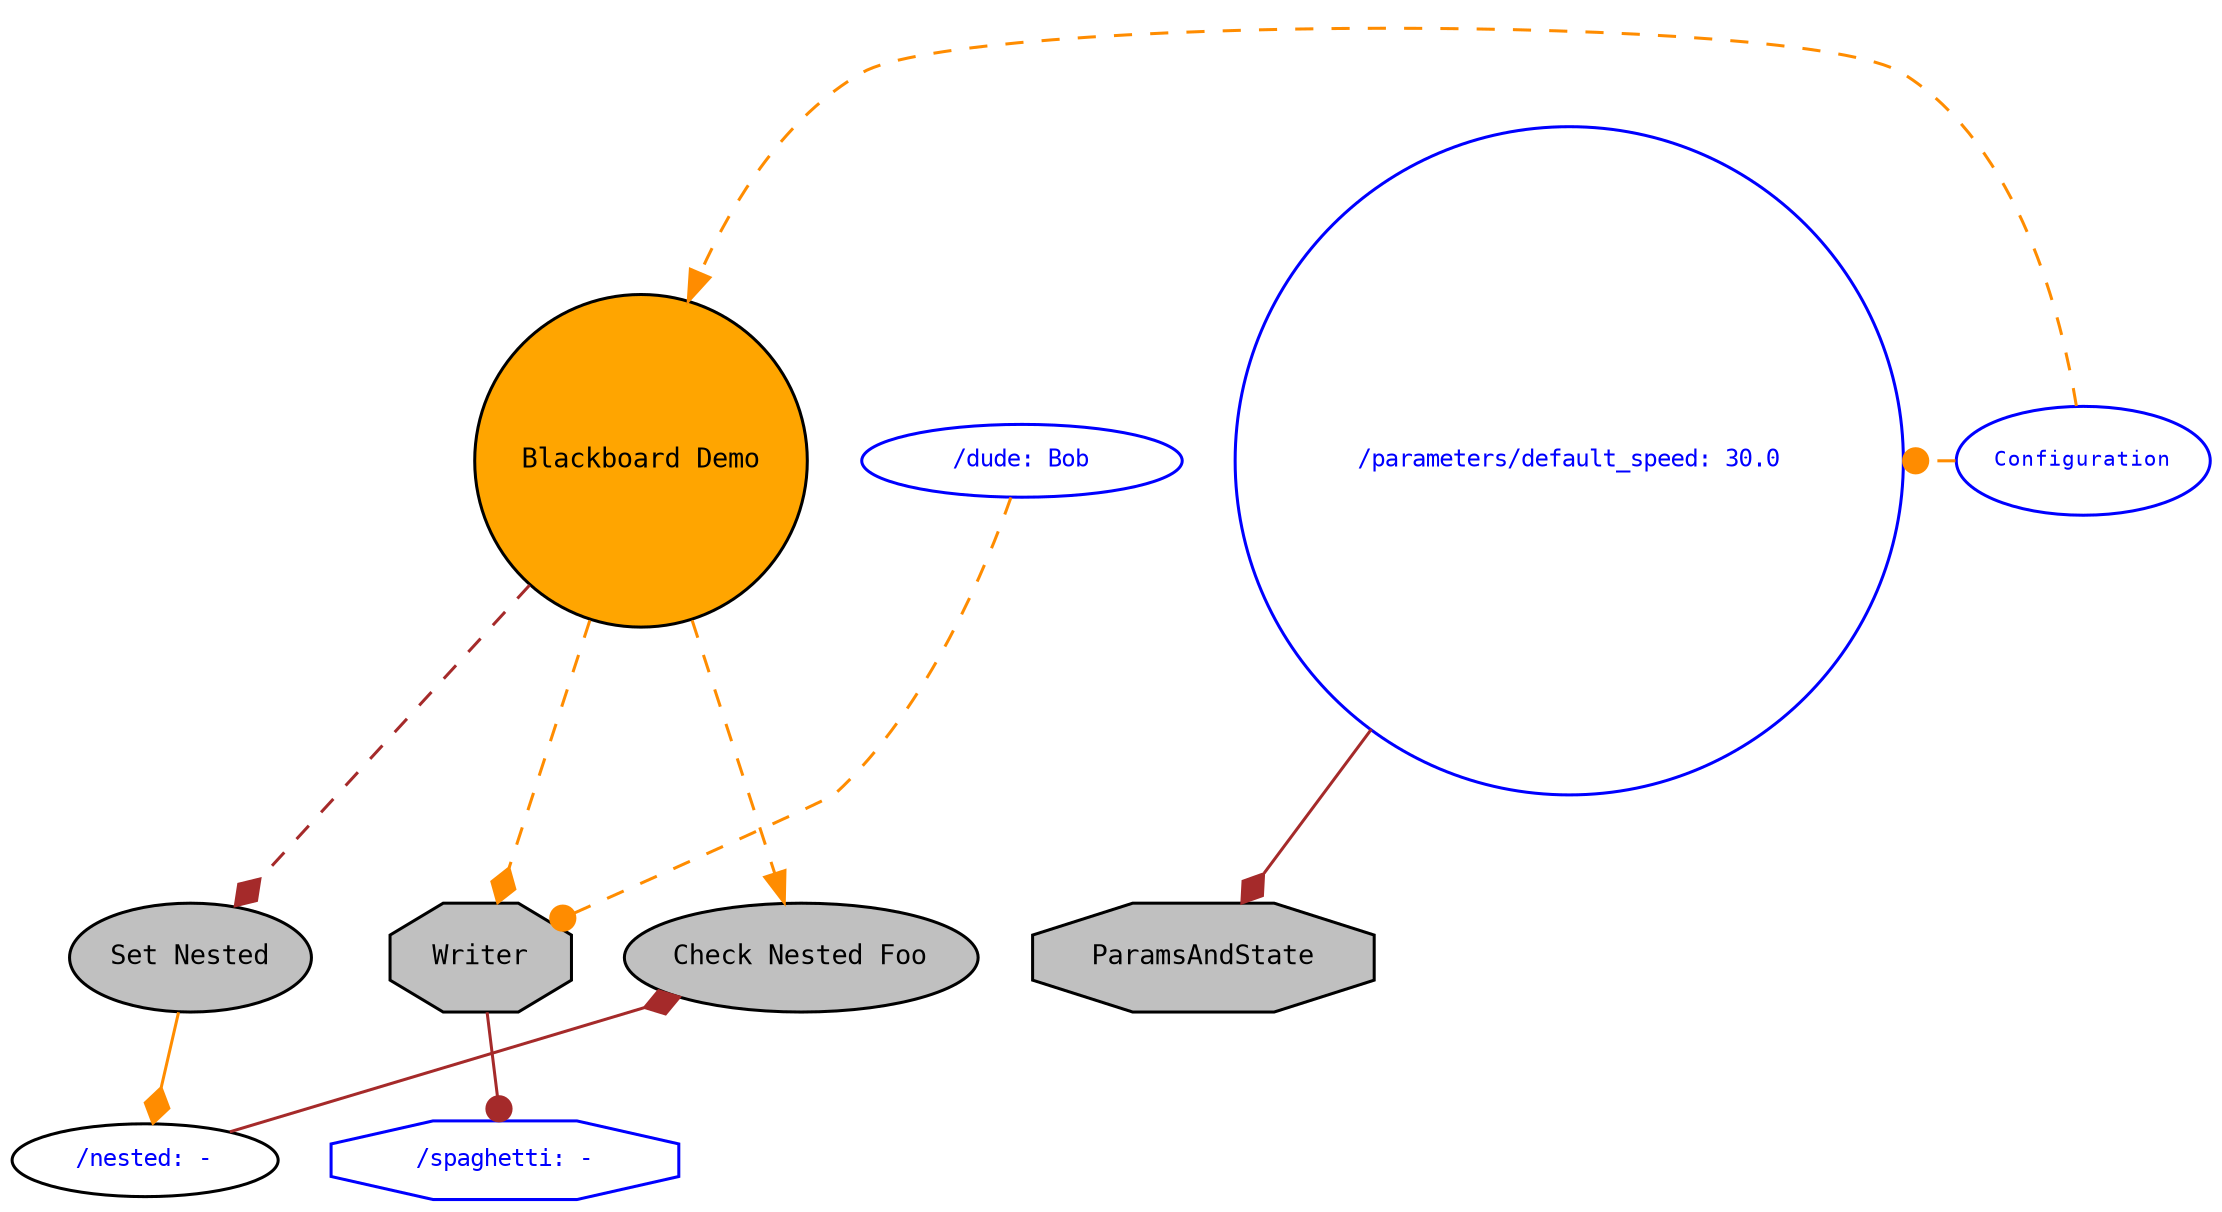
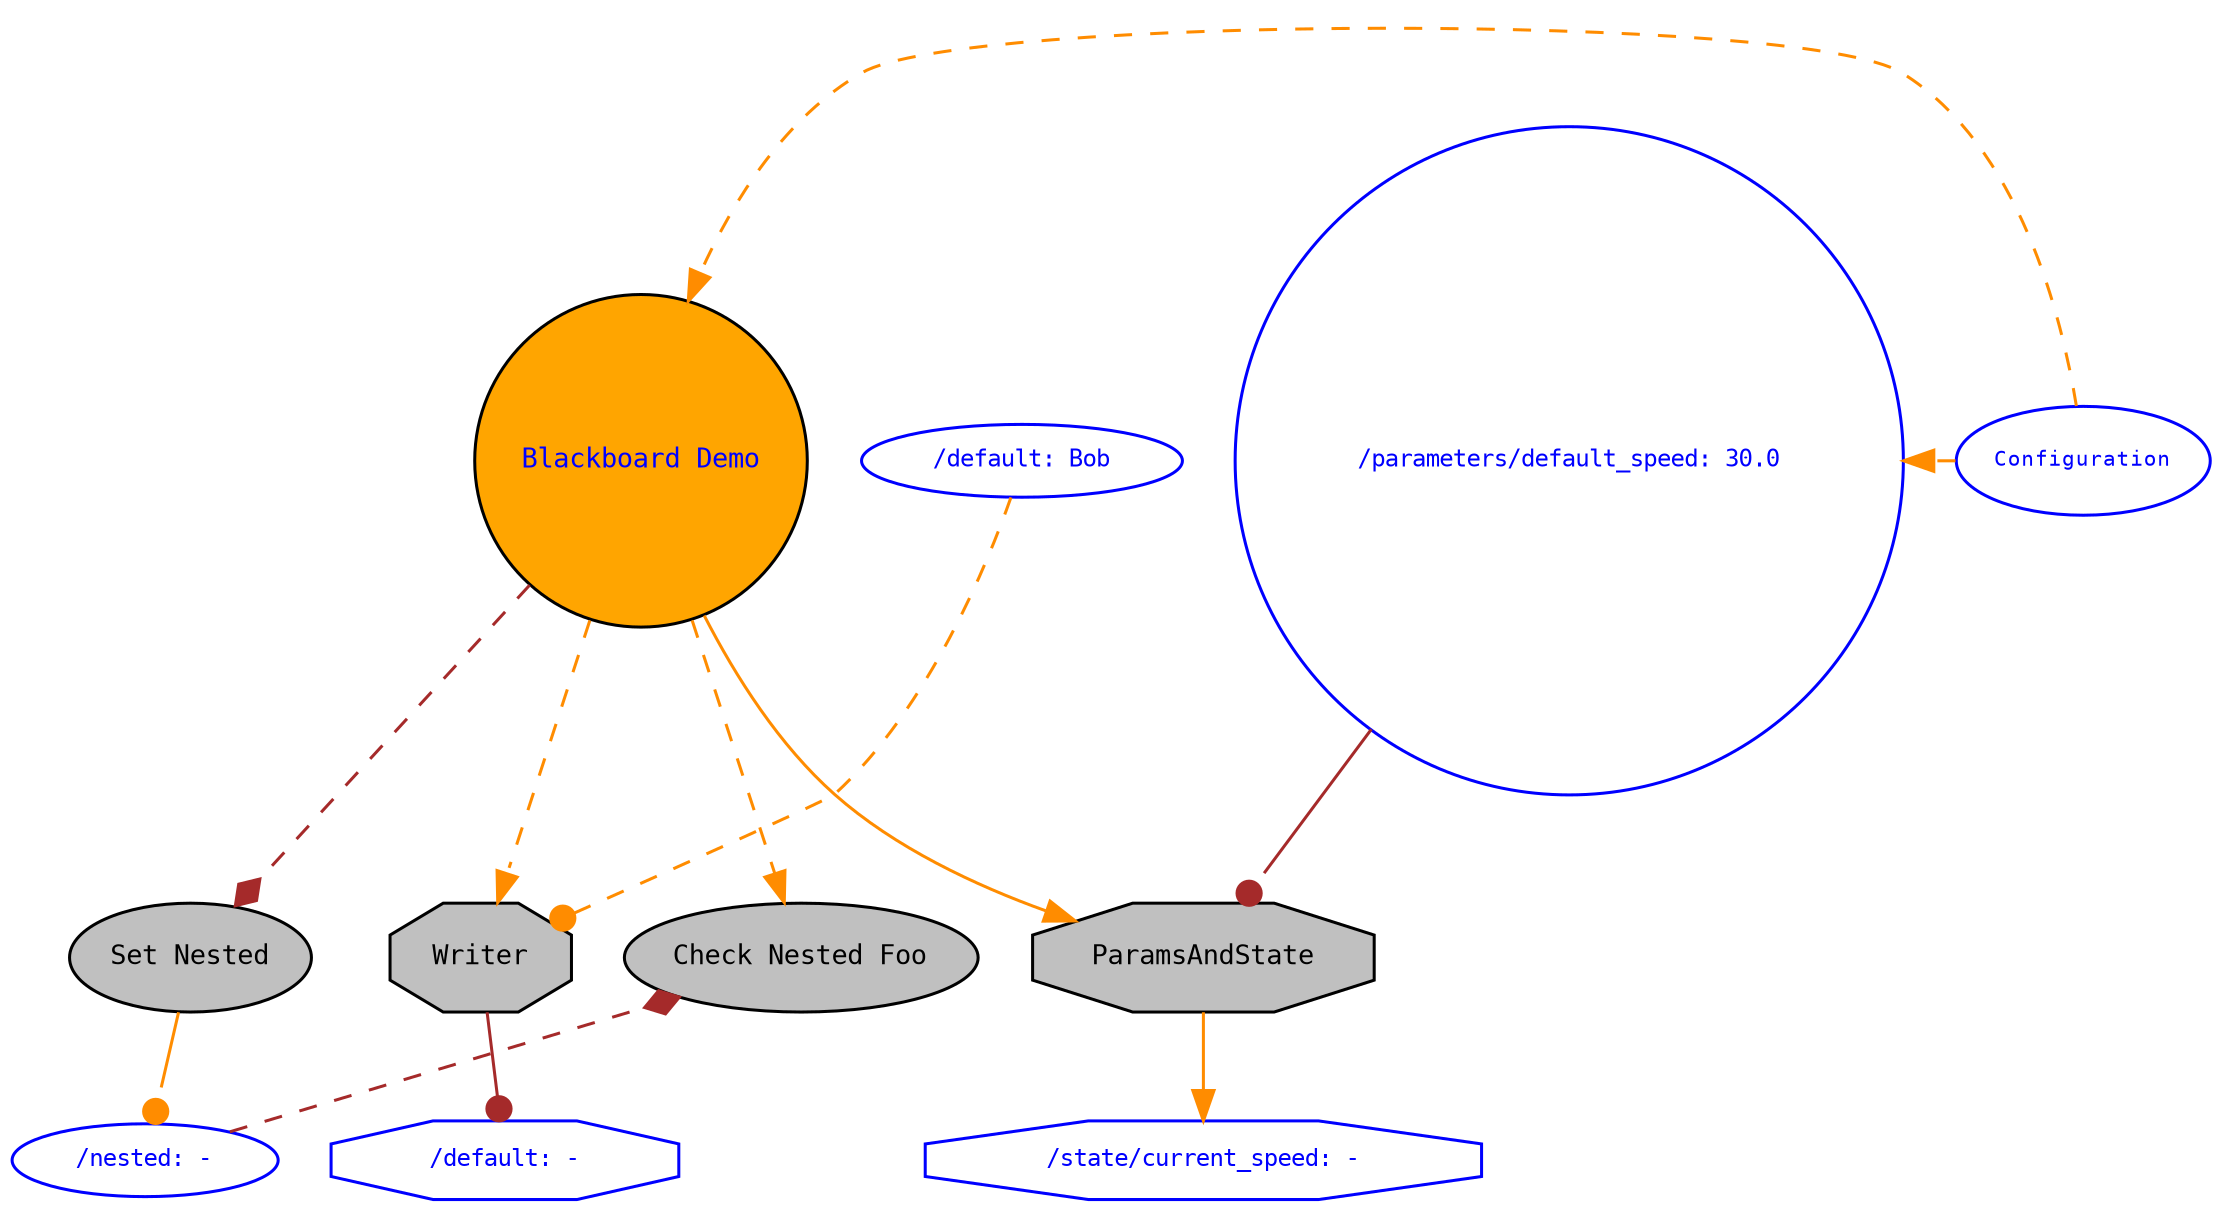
(641, 461) -> (641, 461)
(1022, 461) -> (1022, 461)
(1945, 461) -> (1945, 461)
(549, 744) -> (549, 744)
(1318, 801) -> (1318, 801)
none -> (851, 808)
(170, 1050) -> (170, 1050)
(437, 1070) -> (437, 1070)
(145, 1160) -> (145, 1160)
(505, 1160) -> (505, 1160)
none -> (1203, 1160)
